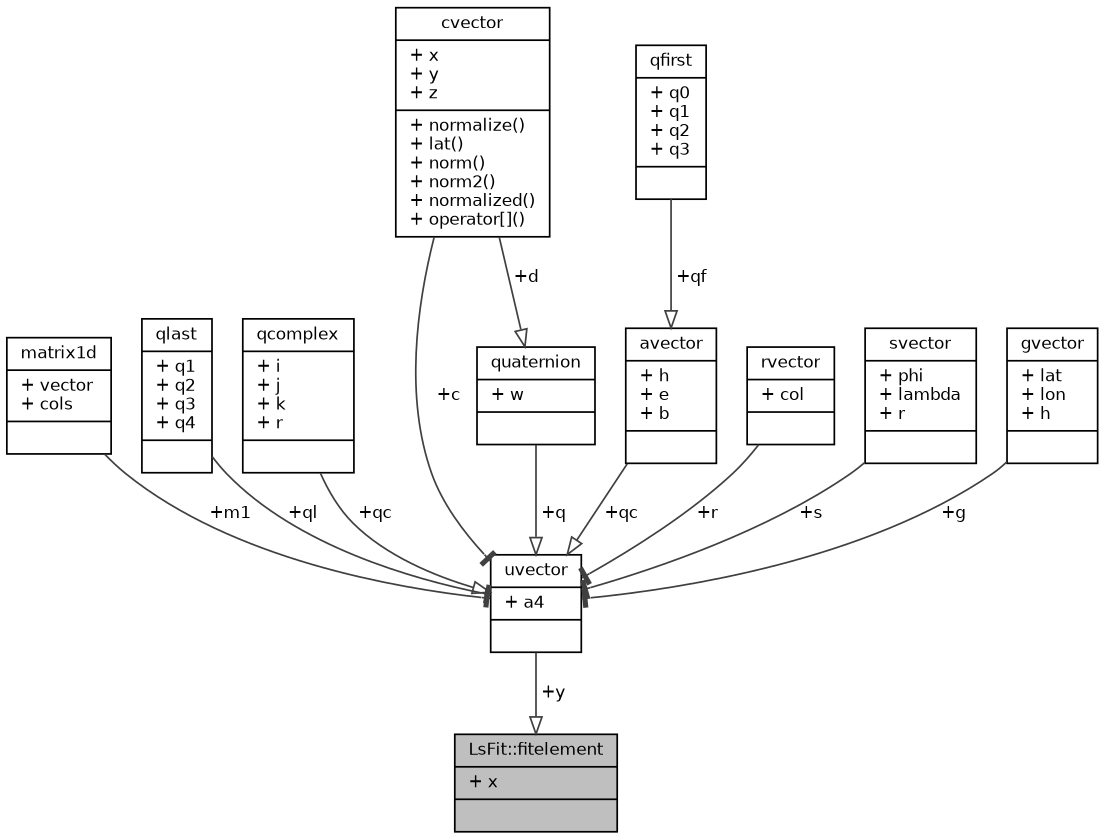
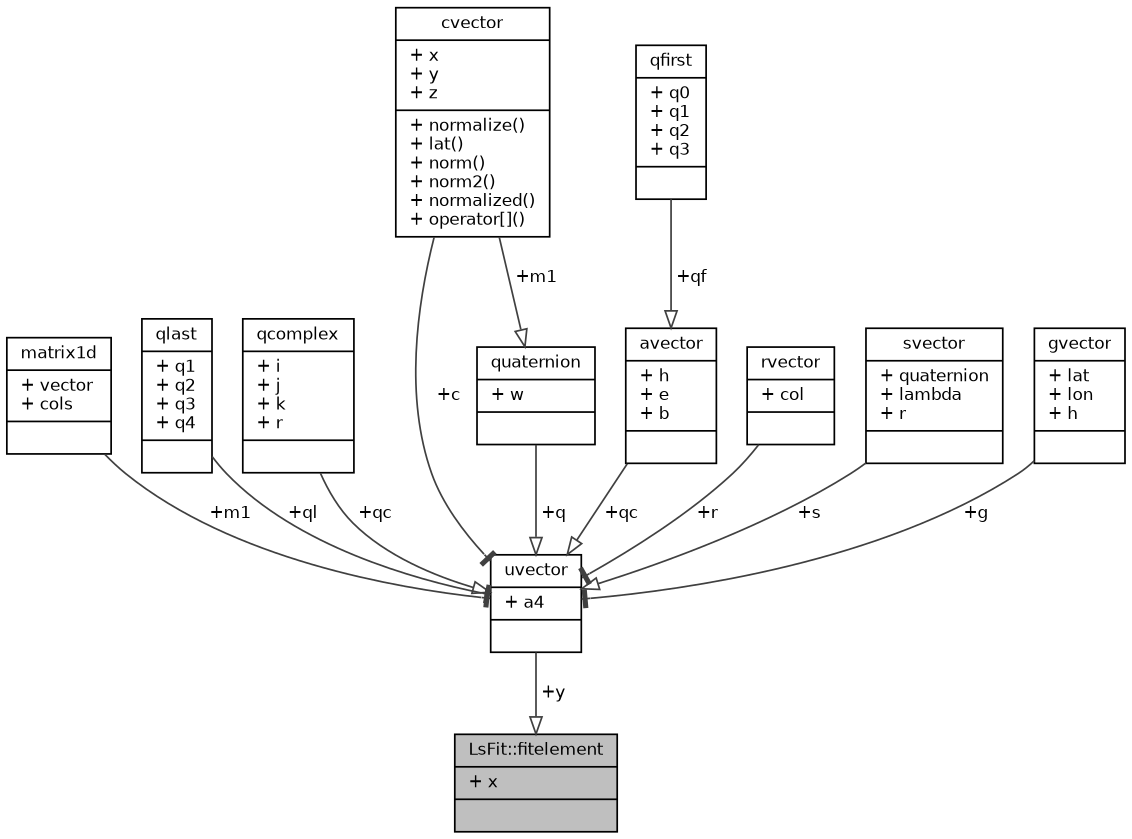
(524, 278) -> (534, 278)
(902, 376) -> (934, 376)
(733, 537) -> (736, 532)
